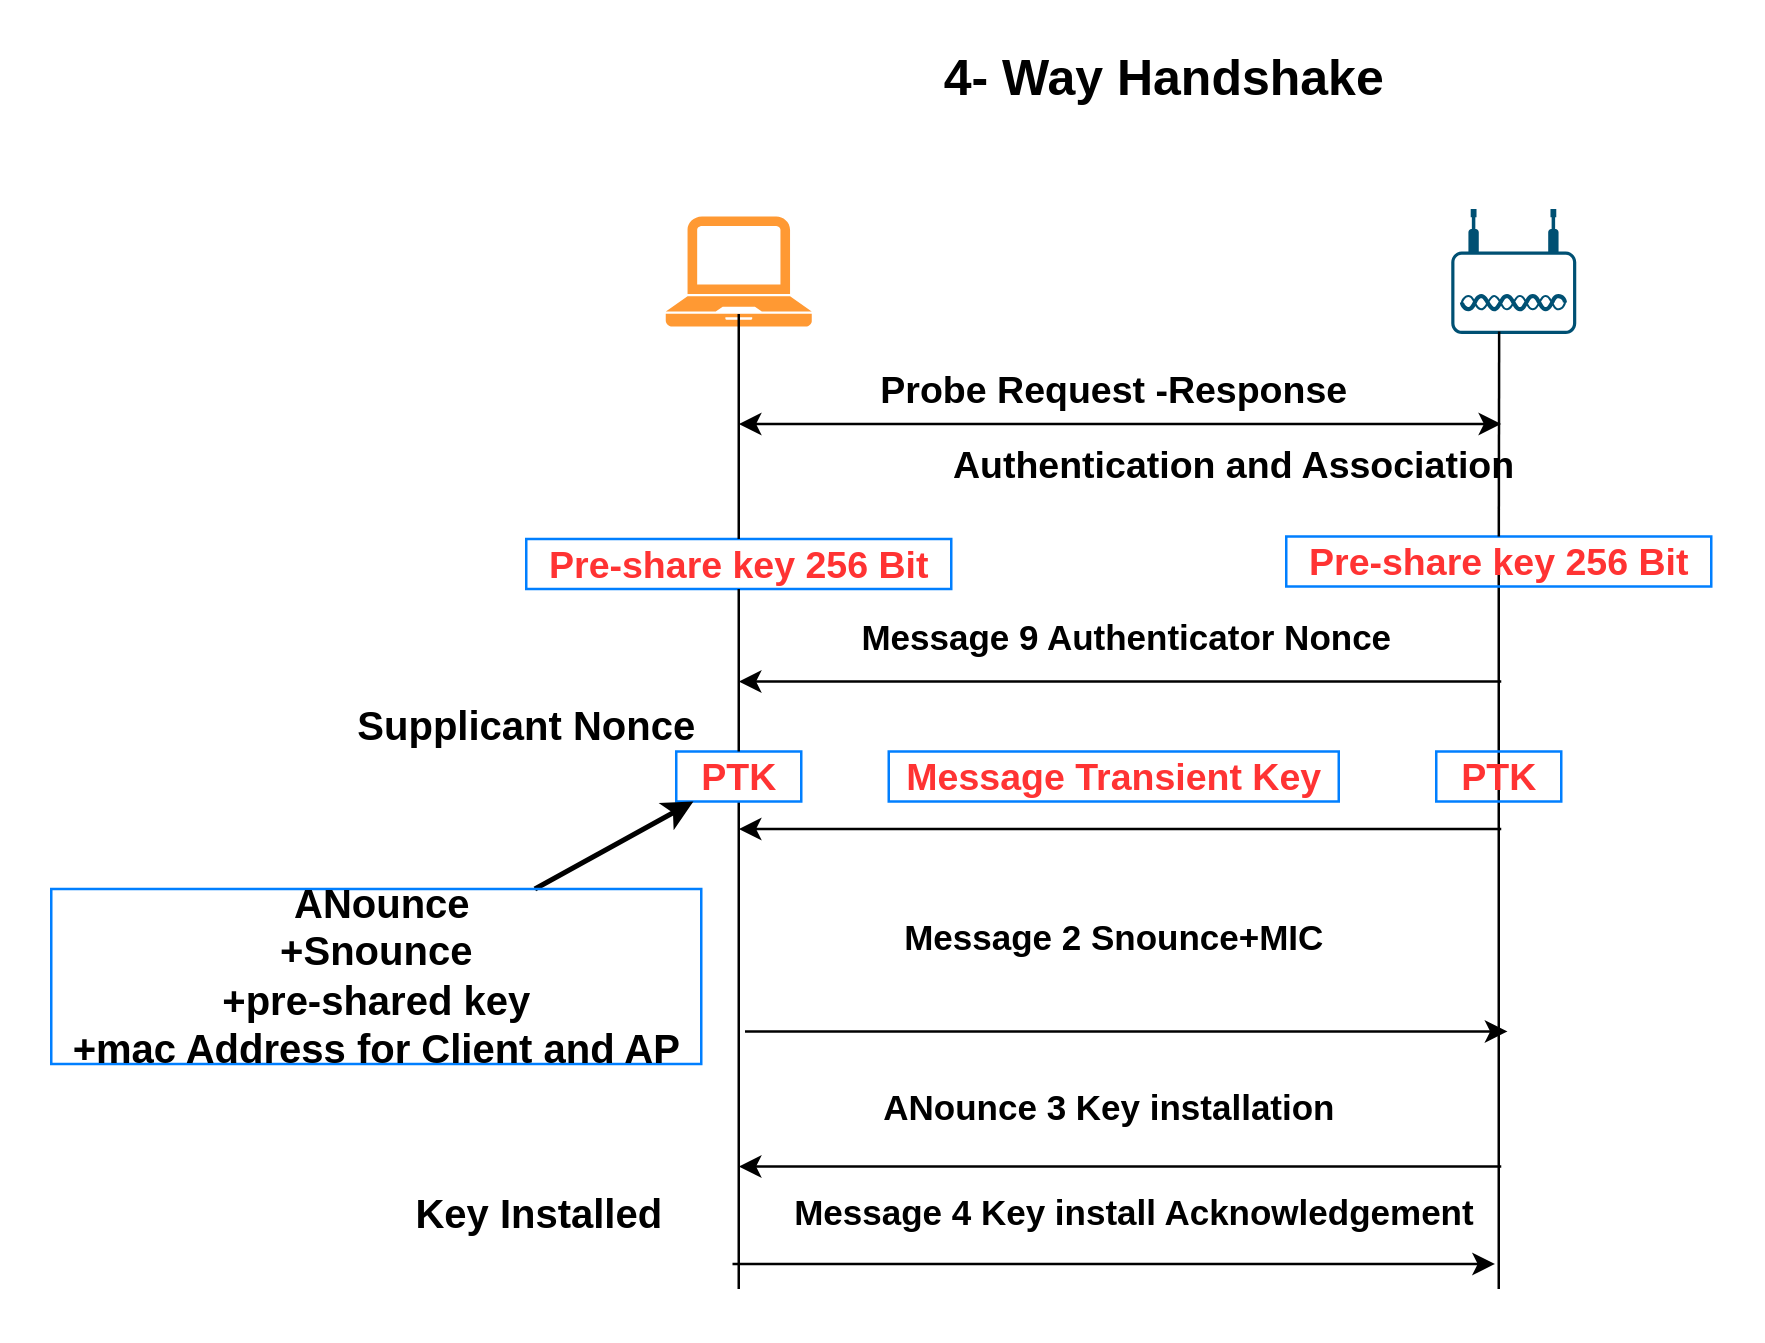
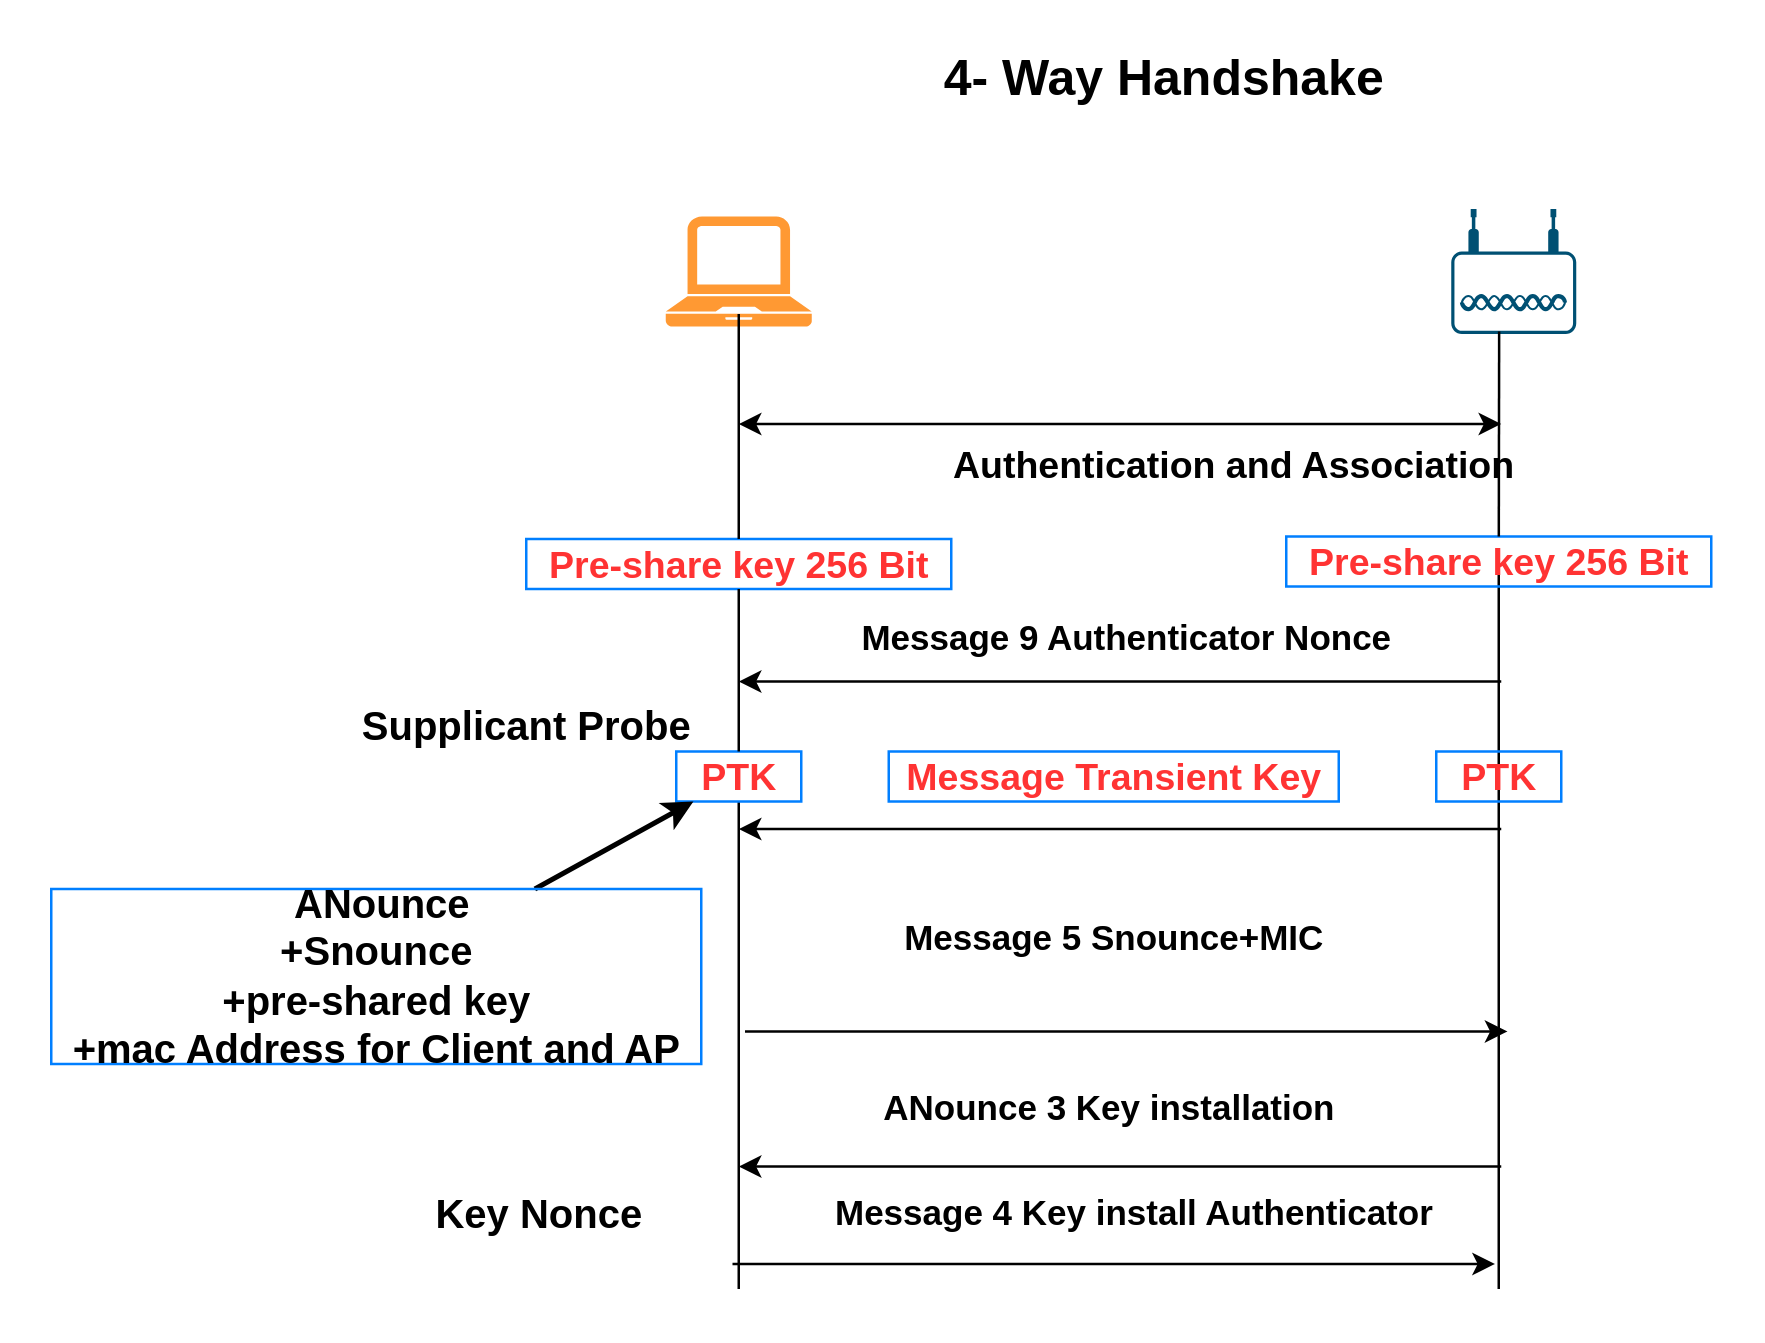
(1114, 389) -> none
(528, 726) -> (528, 726)
(1115, 939) -> (1115, 939)
(540, 1214) -> (540, 1214)
(1140, 1214) -> (1140, 1214)
